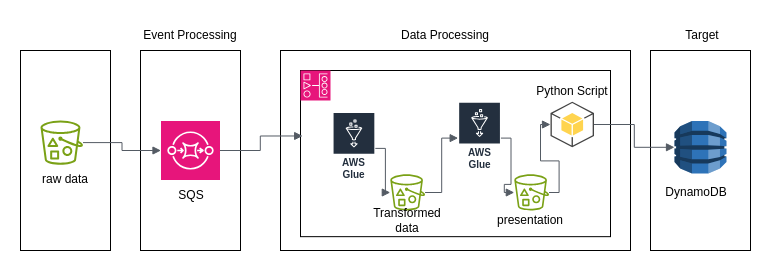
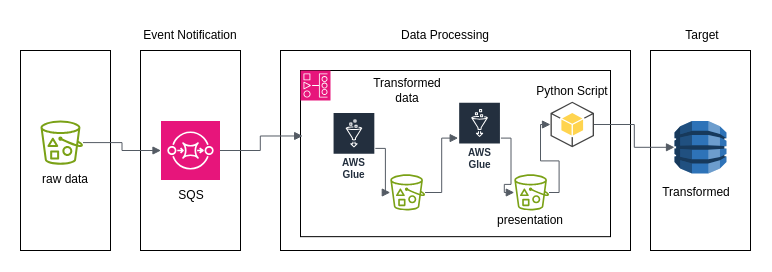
(191, 36) -> (191, 36)
(697, 193) -> (697, 193)
(408, 221) -> (408, 91)
